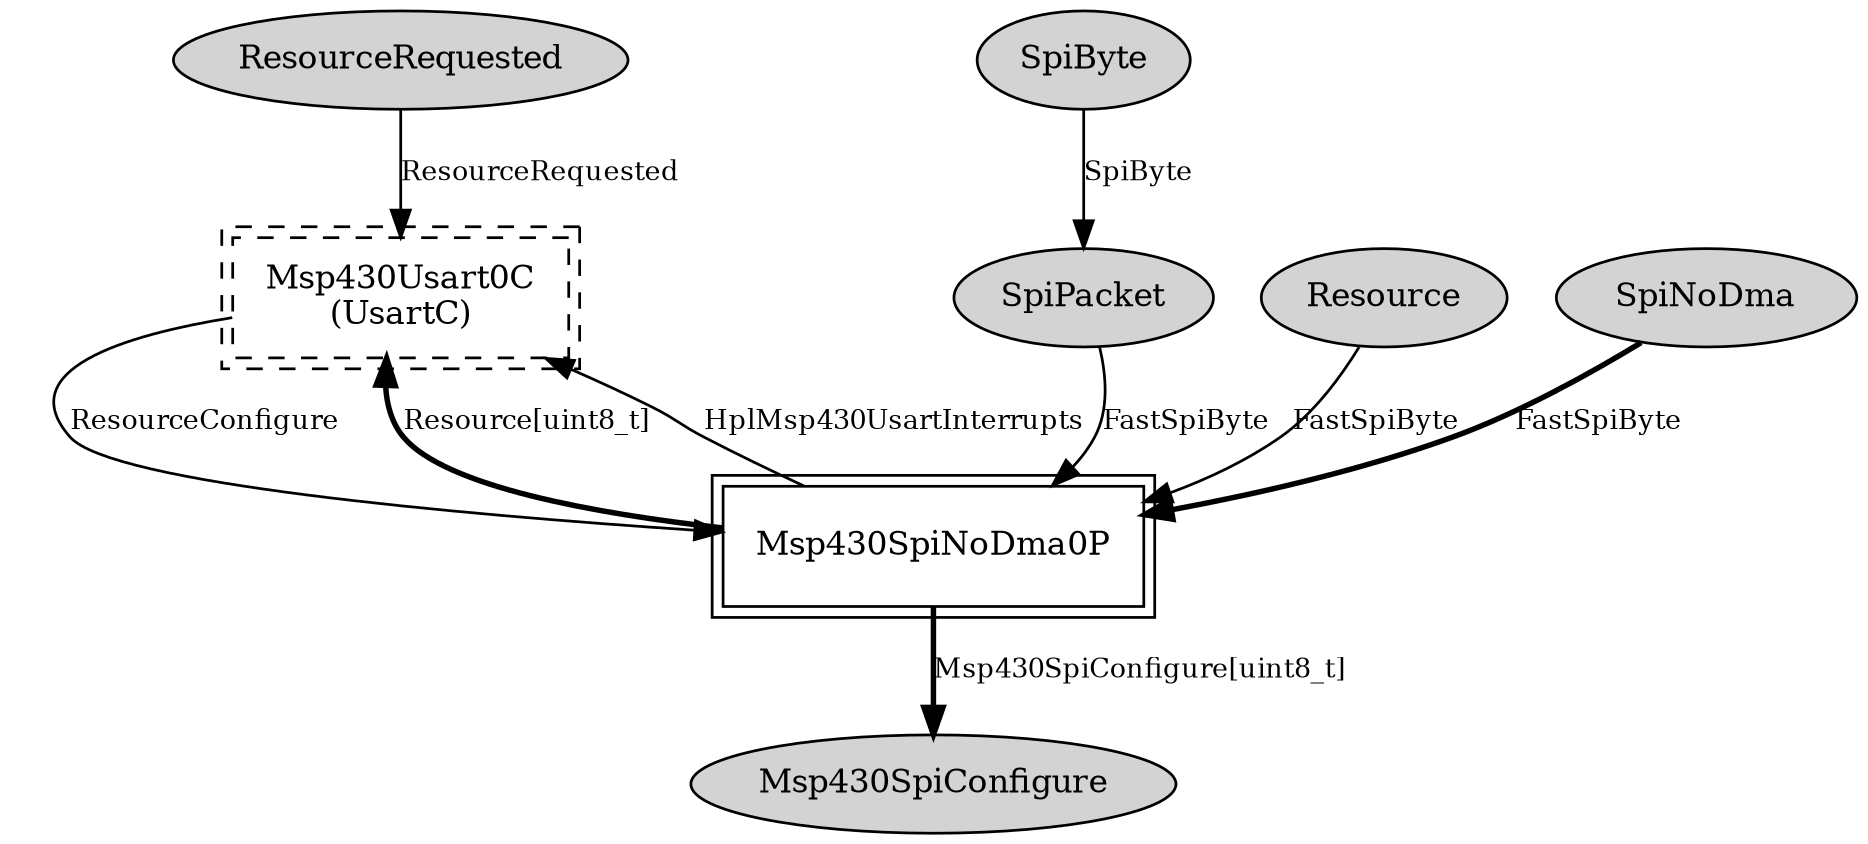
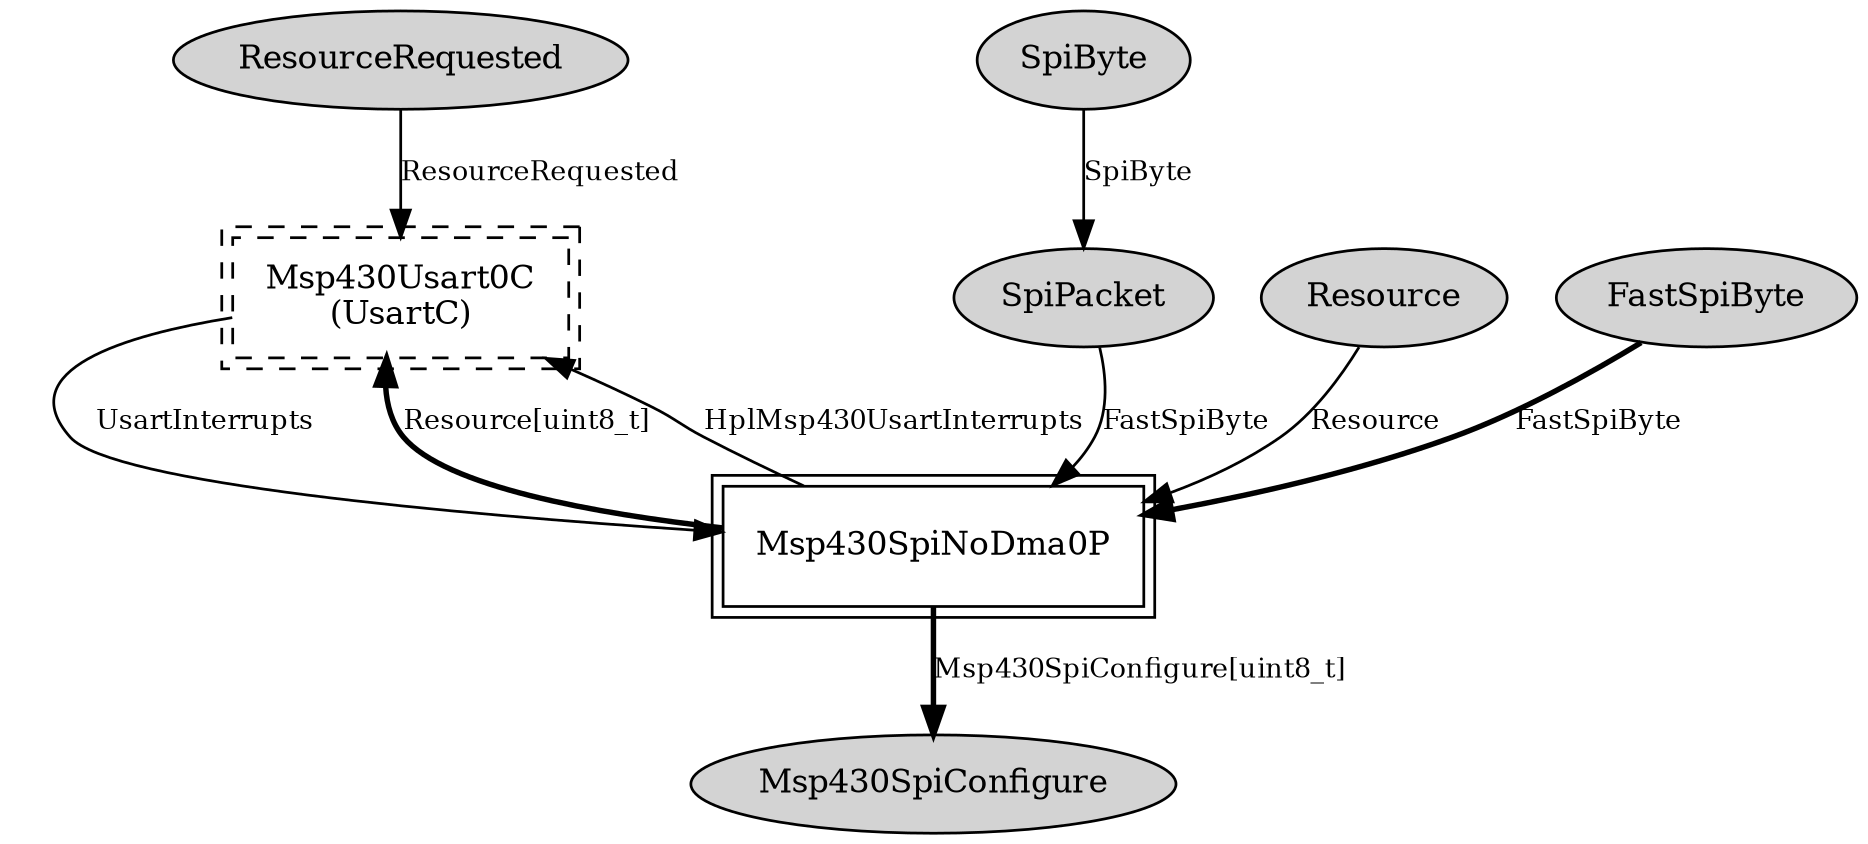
(1707, 298) -> (1707, 298)
(205, 422) -> (205, 422)
(1376, 422) -> (1376, 422)
